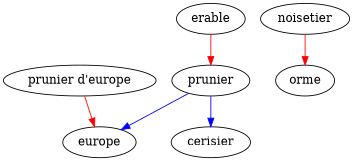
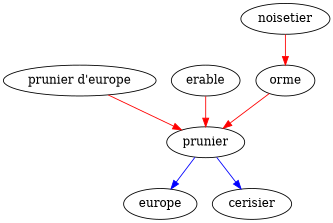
(88, 107) -> (141, 111)
none -> (250, 108)
